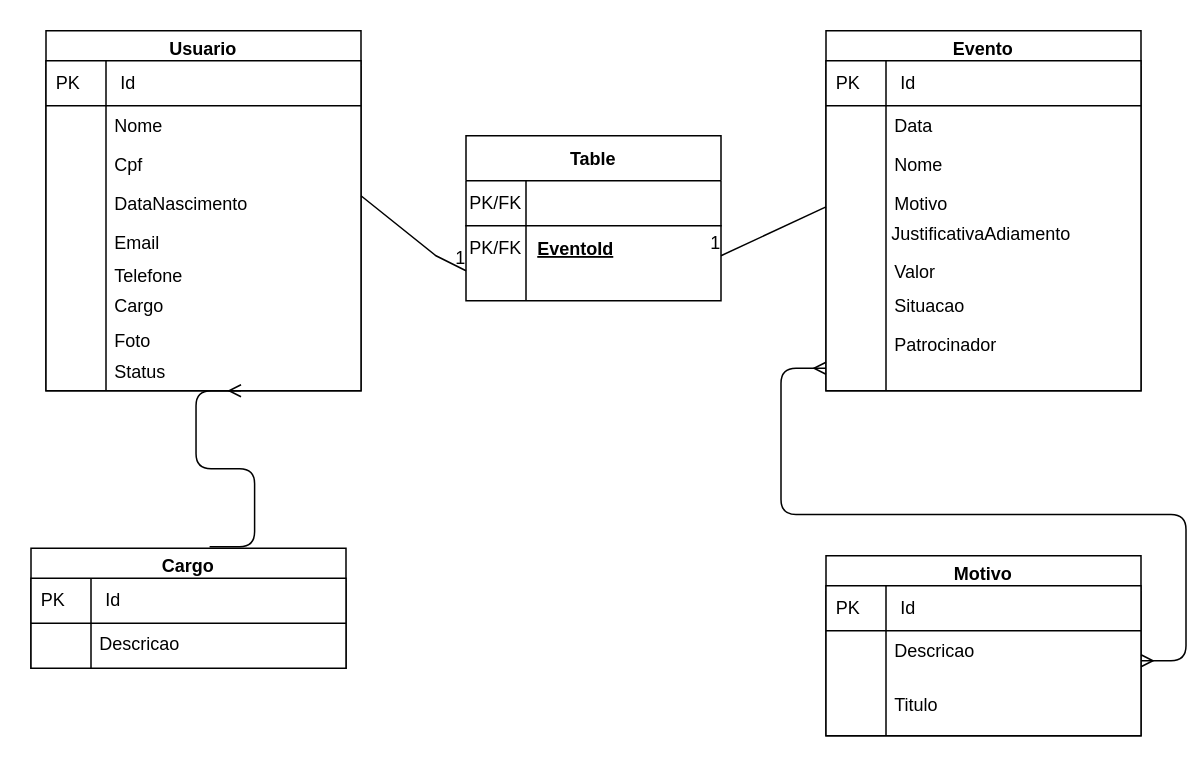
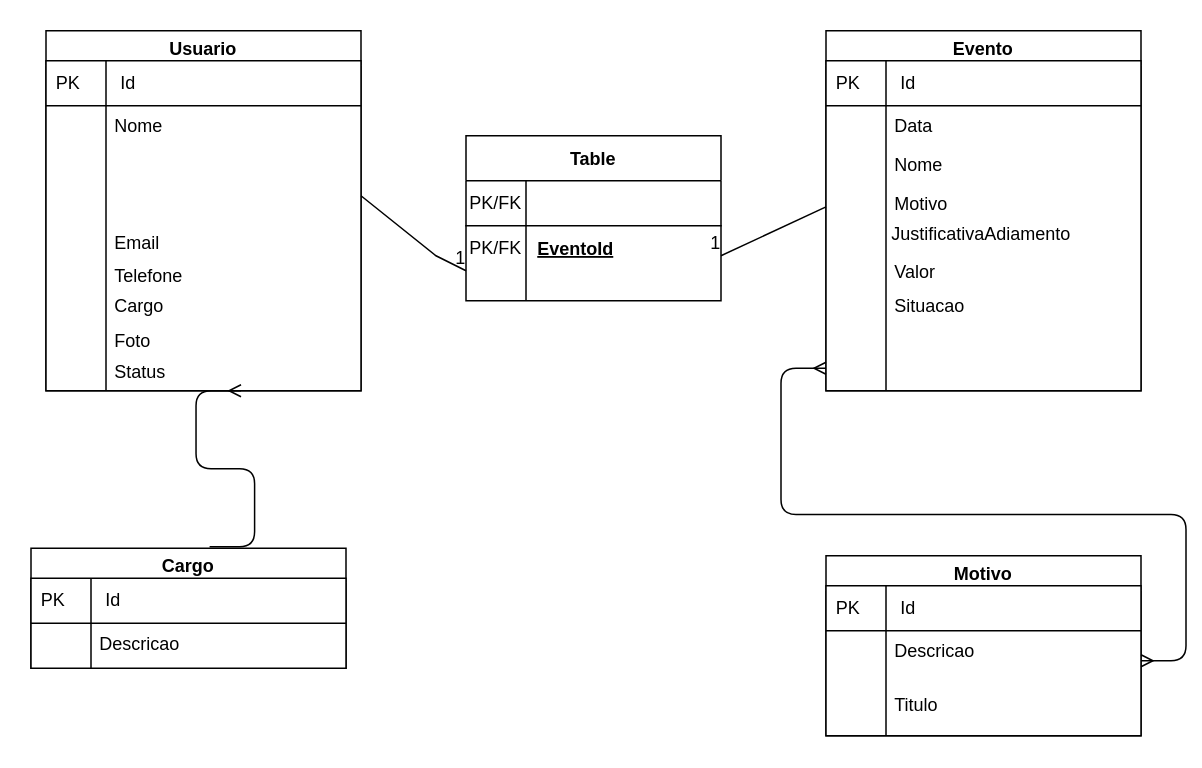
(211, 164) -> none
(211, 203) -> none
(991, 344) -> none
